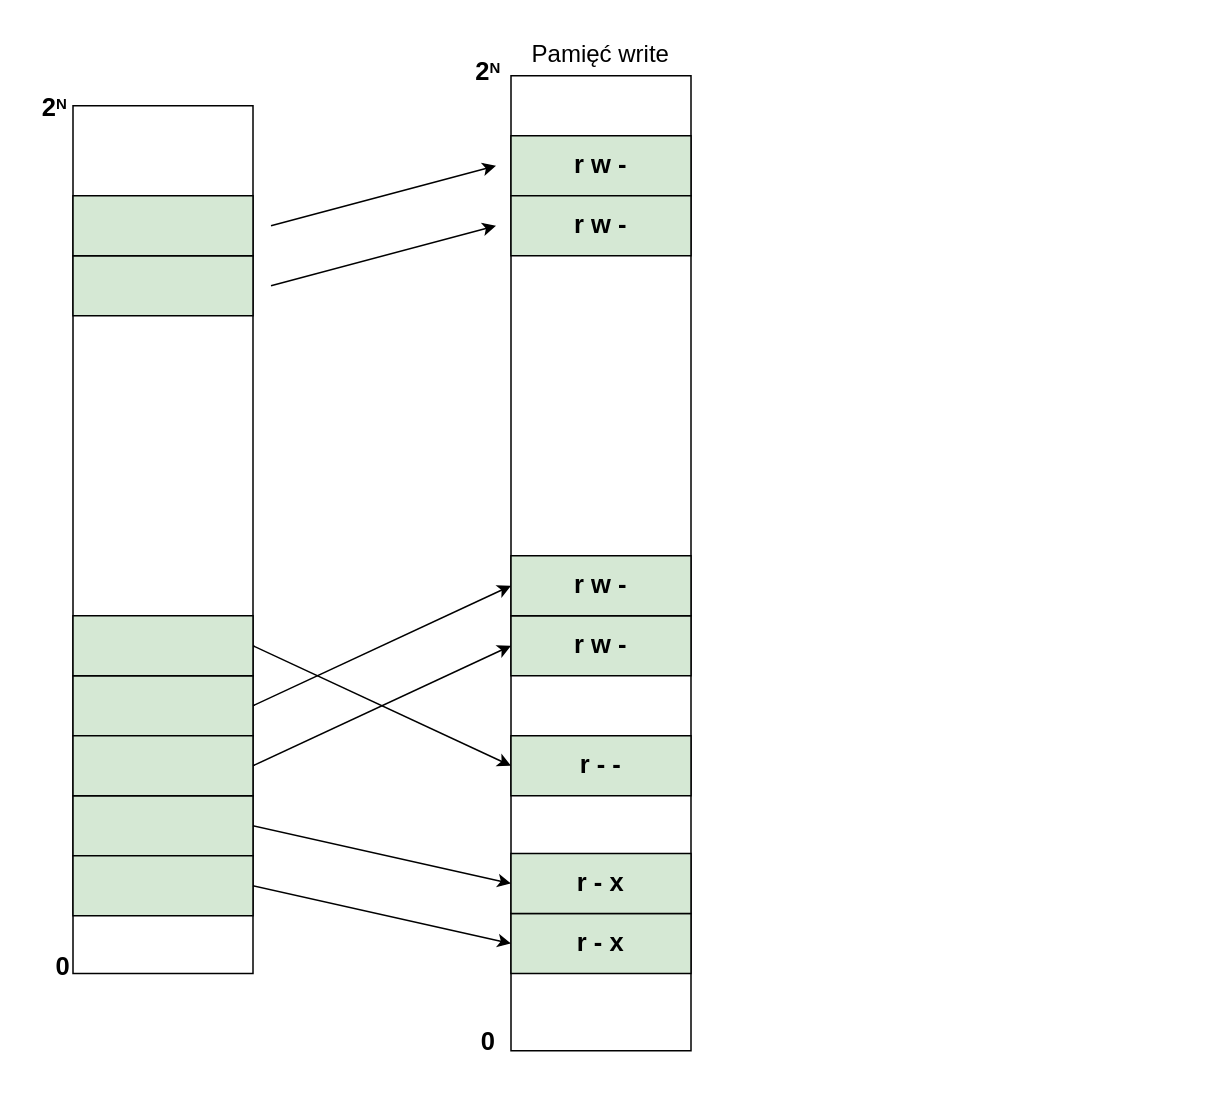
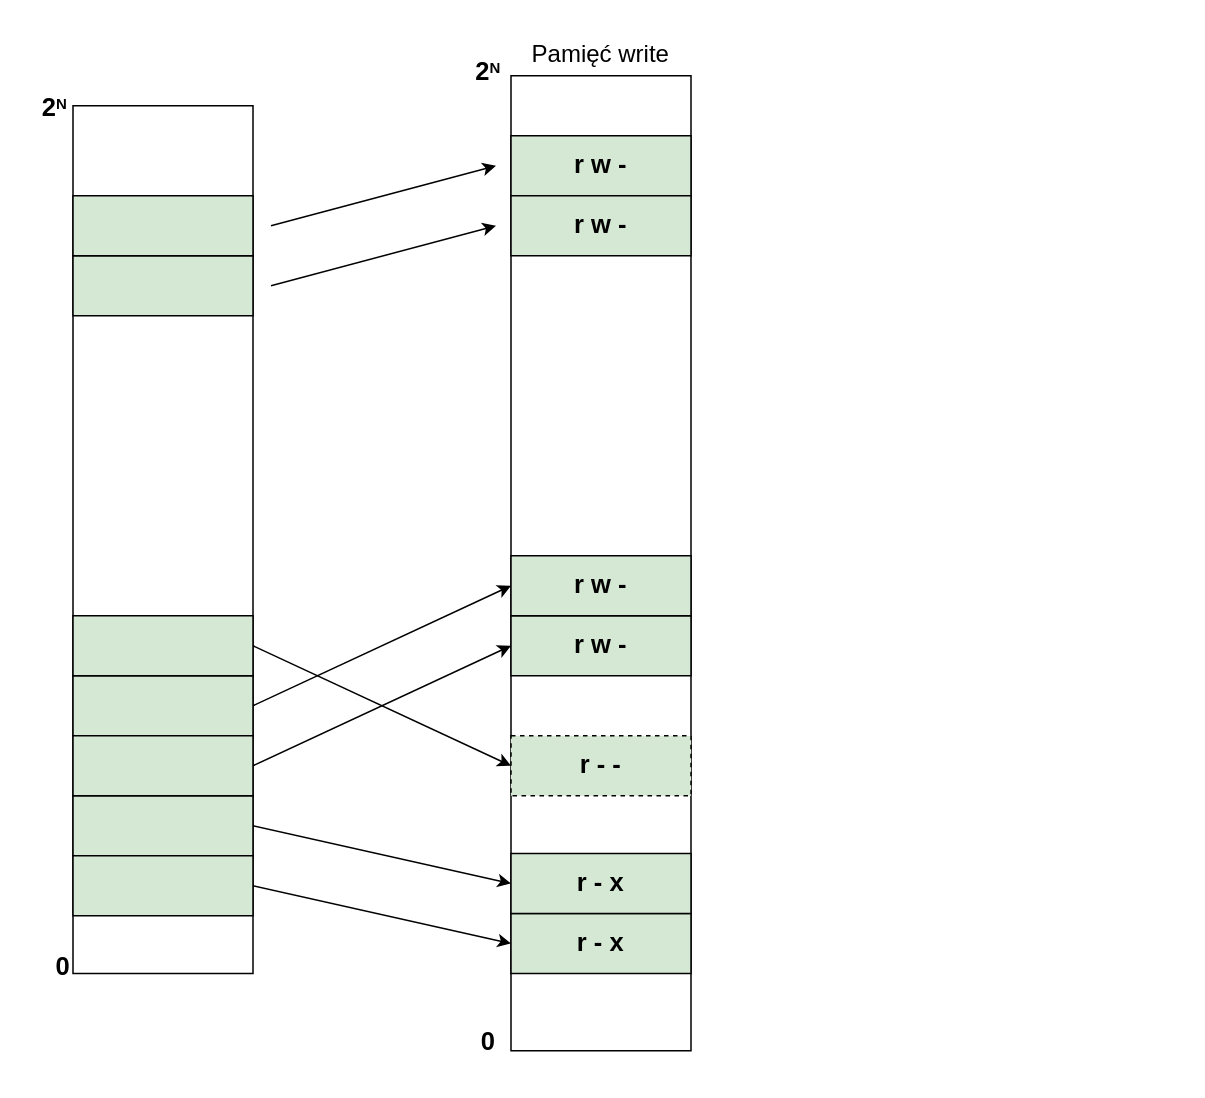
(601, 766) -> (601, 766)
